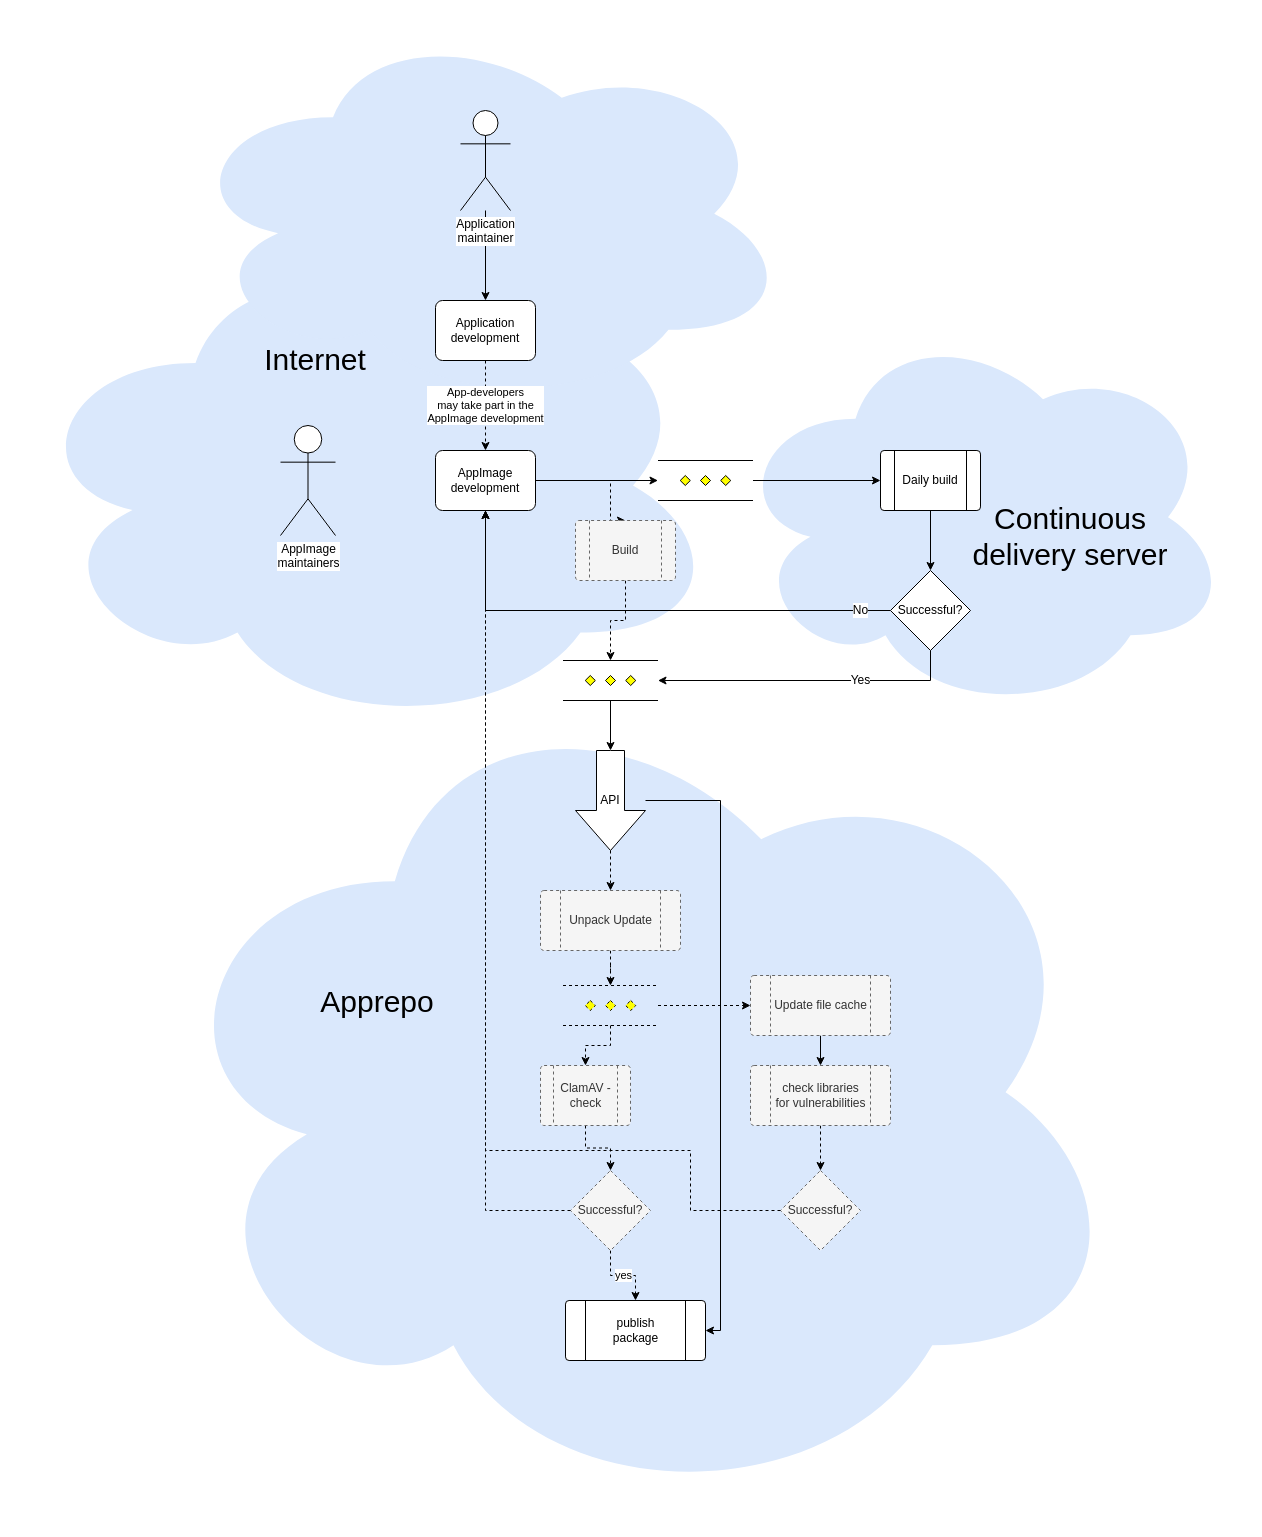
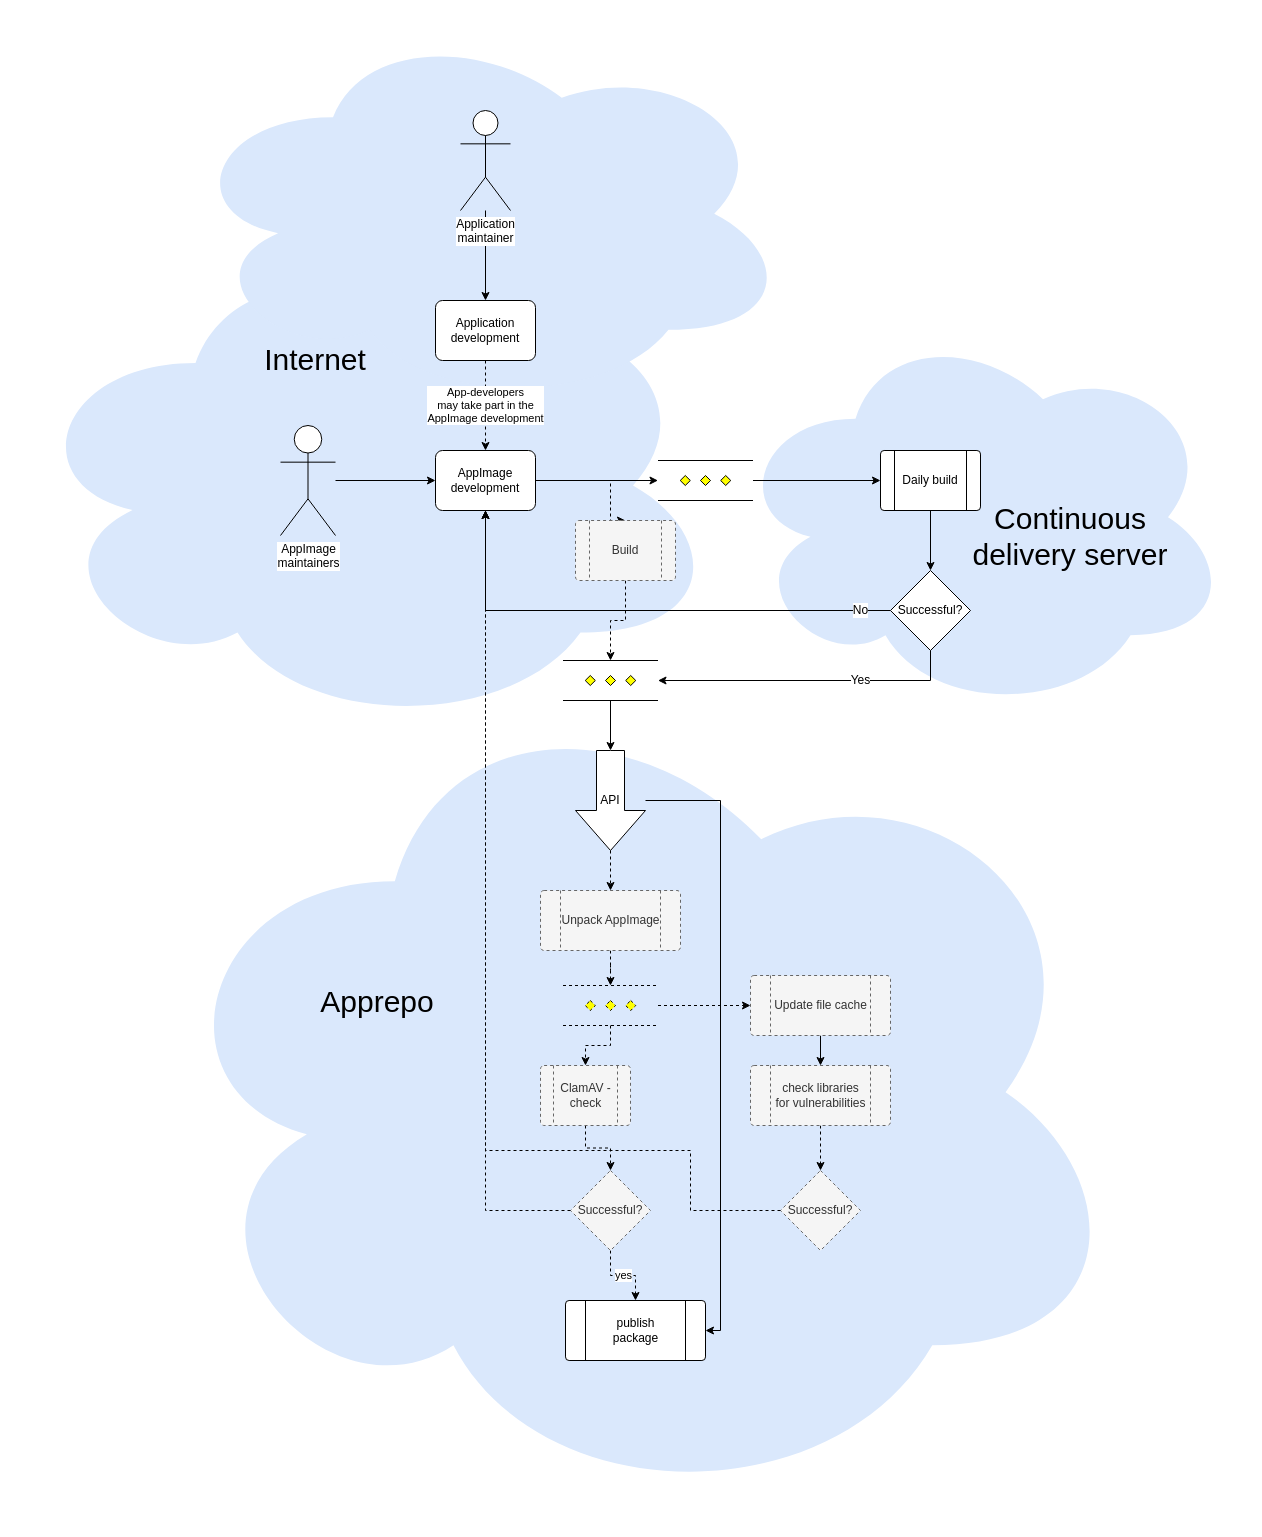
none -> (382, 481)
(611, 921) -> (611, 921)
